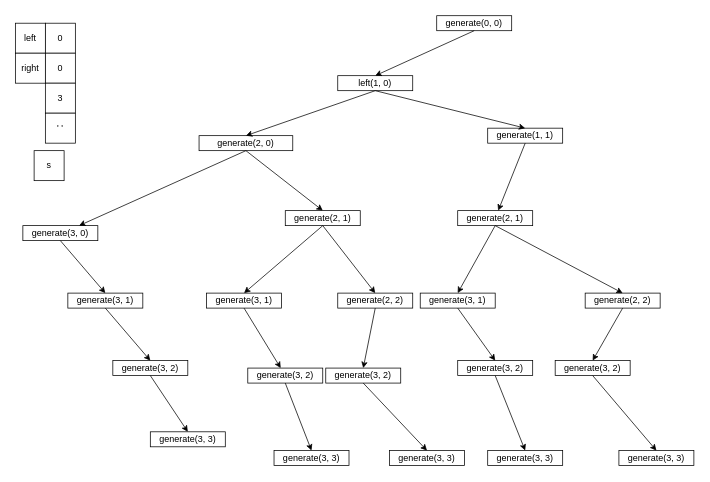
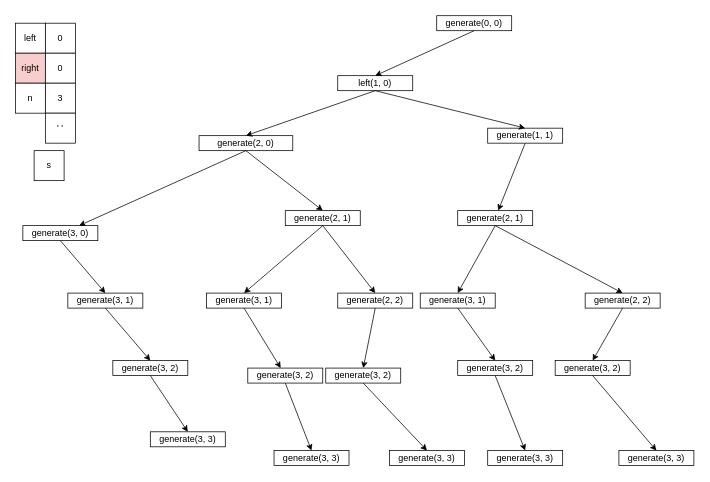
(30, 68) -> (30, 68)
none -> (30, 98)
